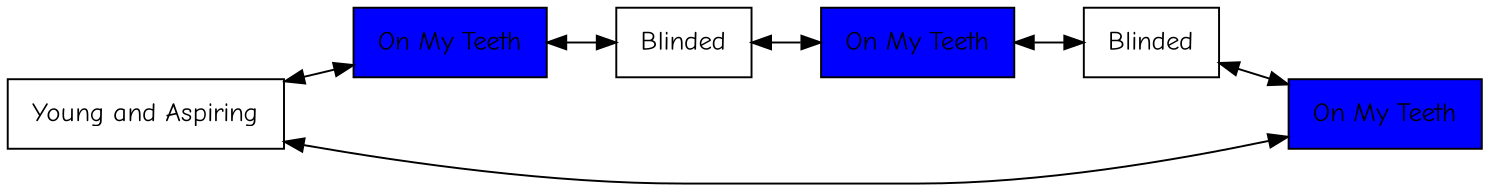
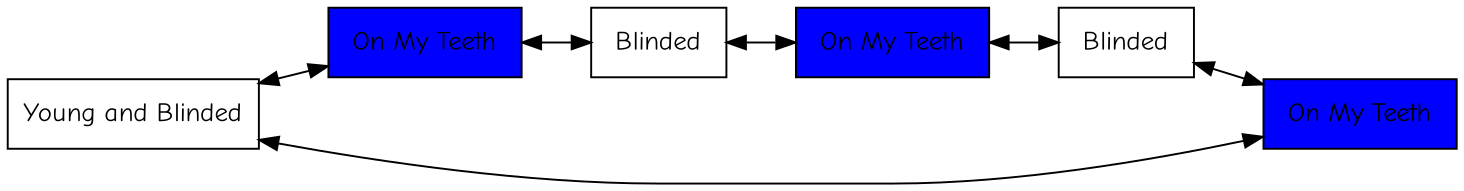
(146, 114) -> (133, 114)
